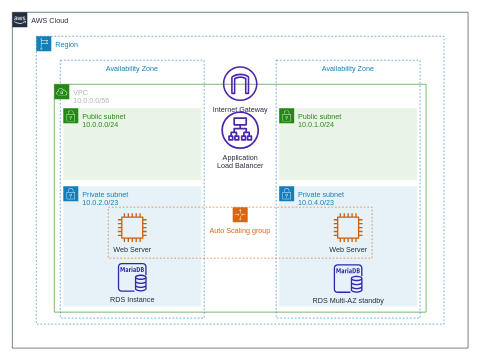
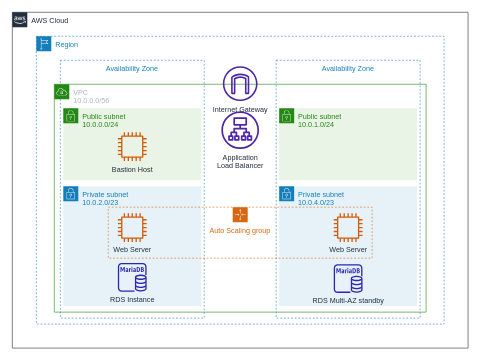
none -> (132, 147)
